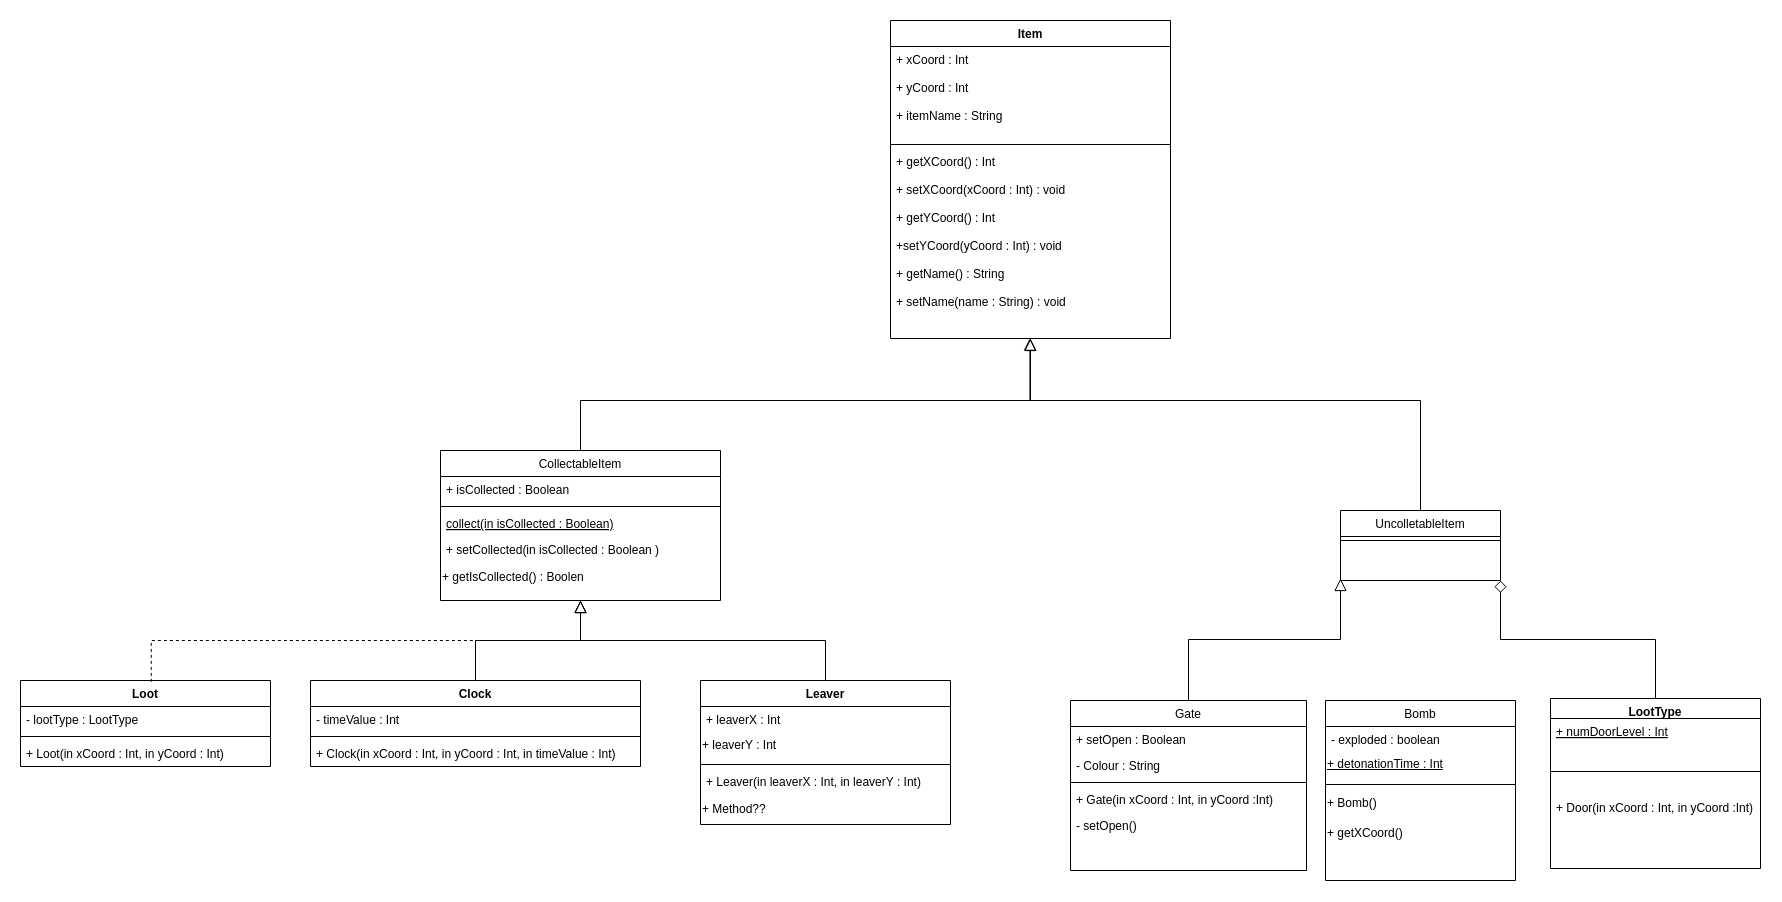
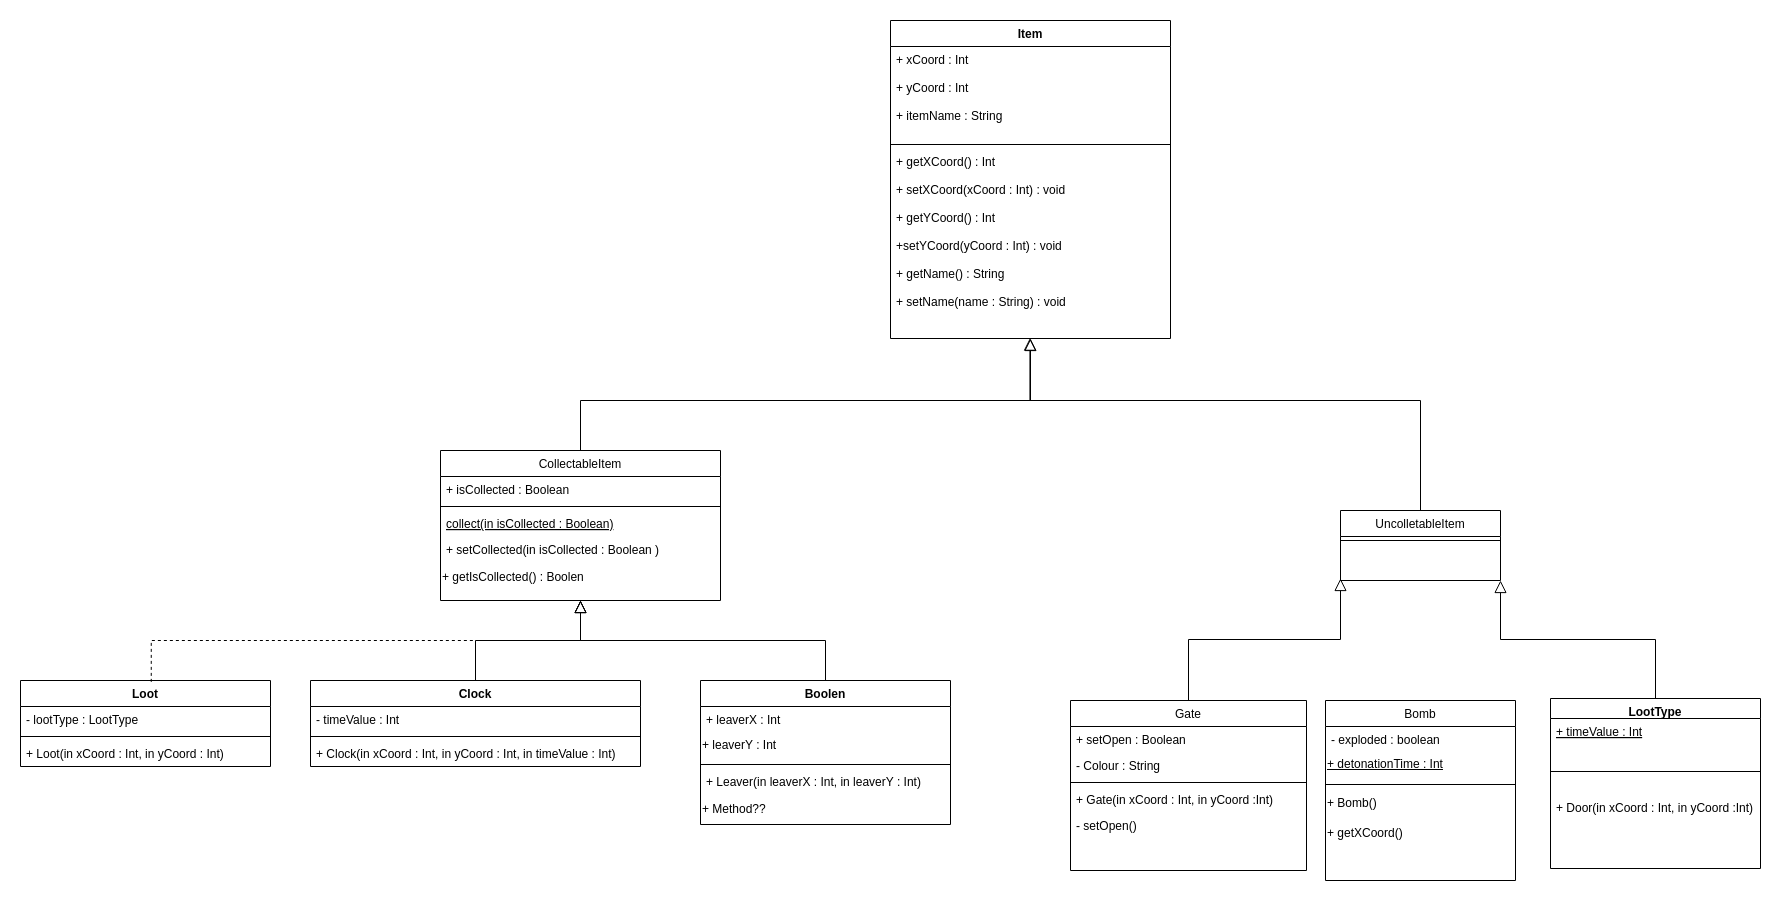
(1501, 593) -> (1501, 594)
(825, 694) -> (825, 694)
(1615, 732) -> (1604, 732)
